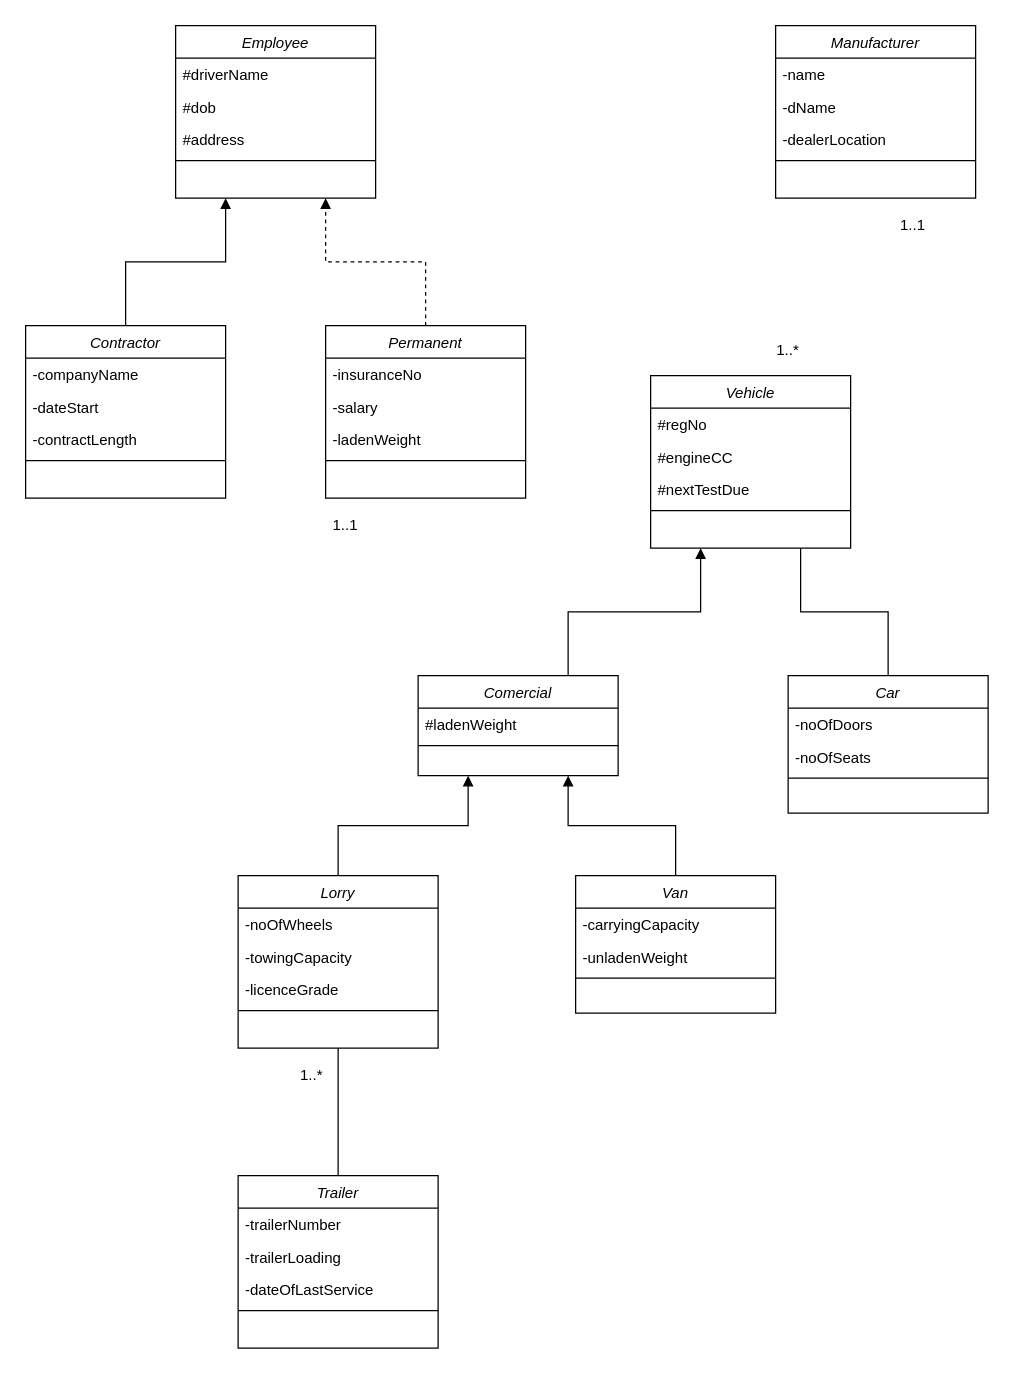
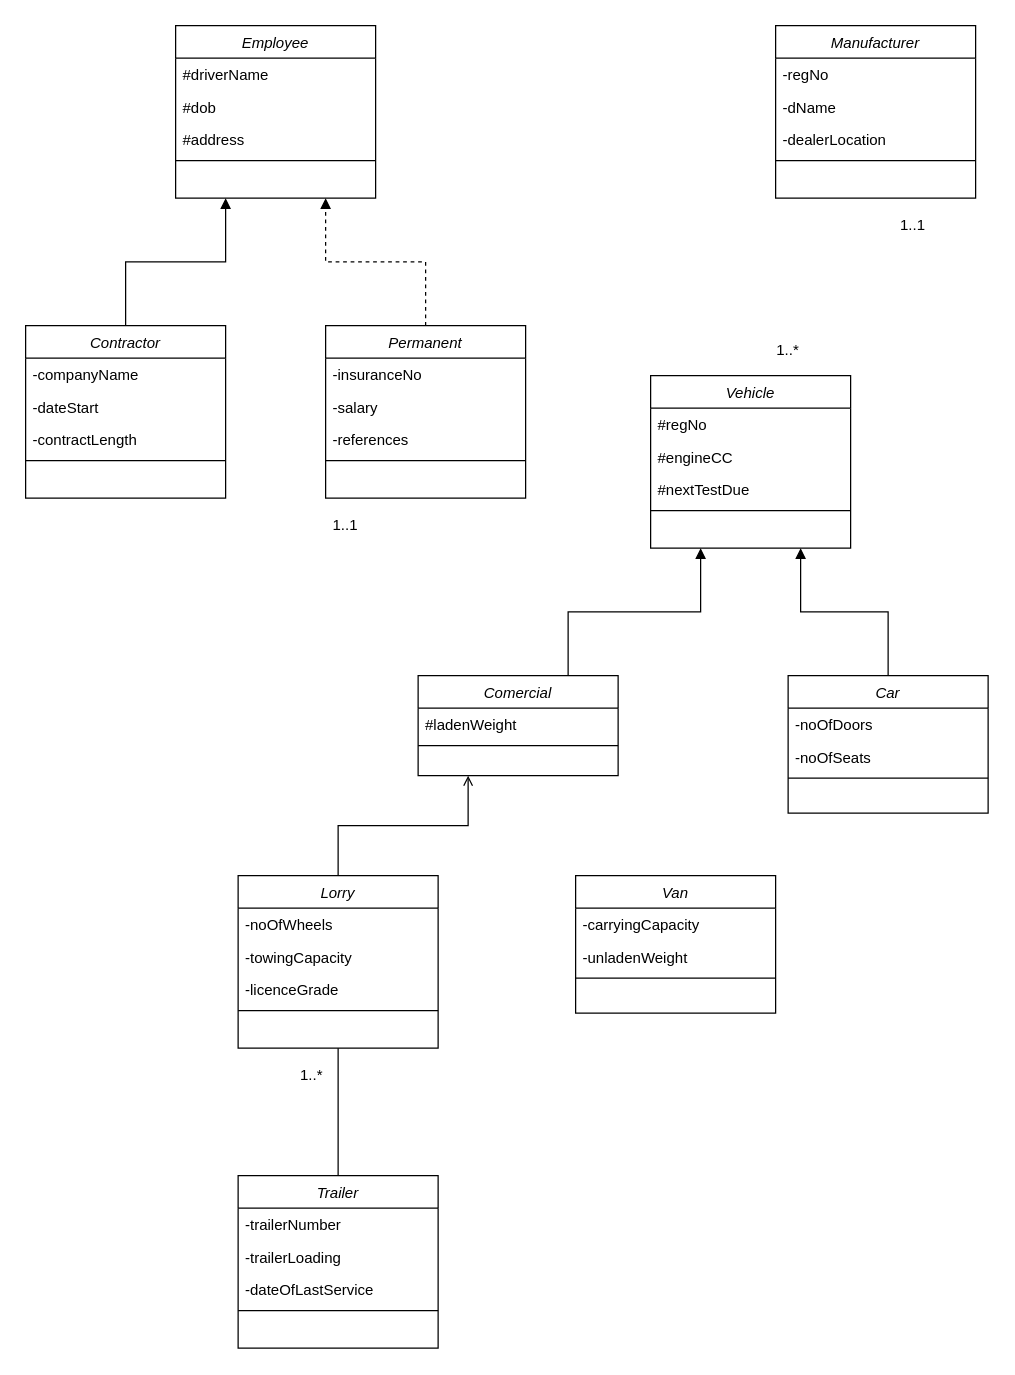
(804, 75) -> (808, 75)
(379, 440) -> (379, 440)
(801, 556) -> (801, 559)
(468, 787) -> (468, 784)
(627, 826) -> none
